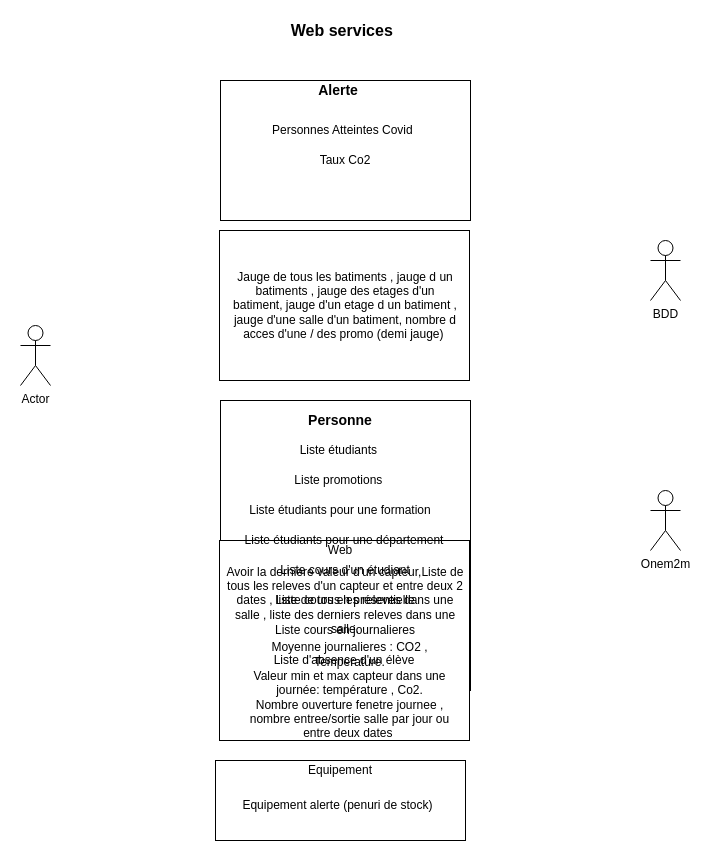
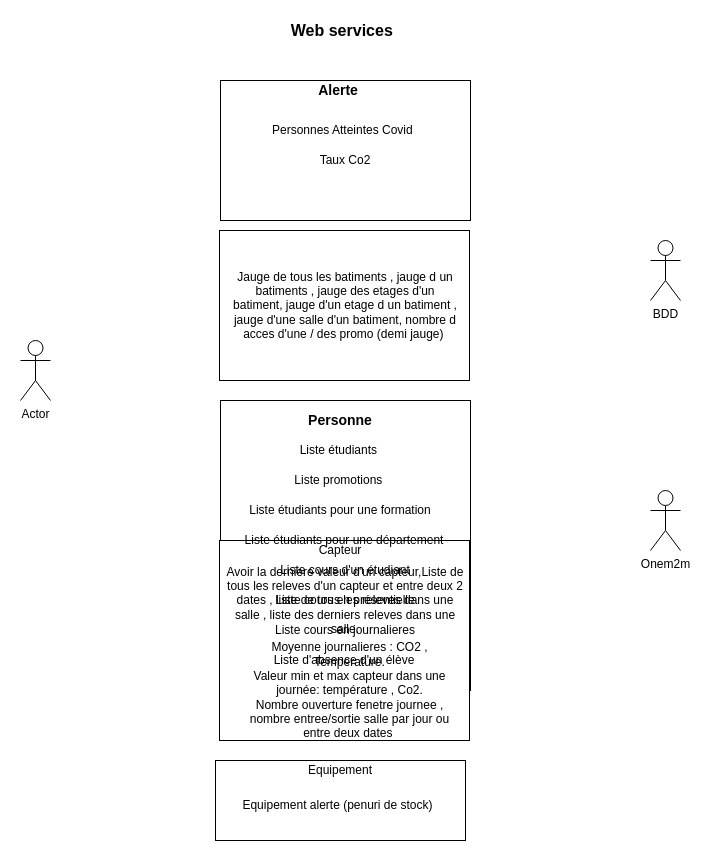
(36, 356) -> (36, 371)
(341, 551) -> (341, 551)
